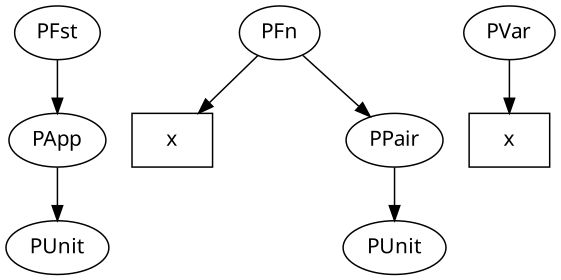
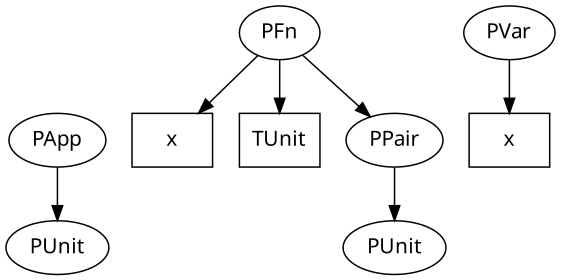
(57, 33) -> none
none -> (280, 140)
